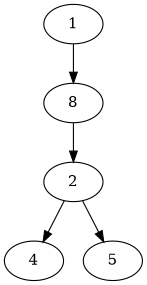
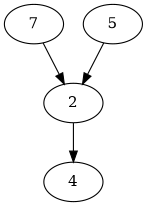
(73, 24) -> none
(73, 103) -> (34, 24)
(91, 216) -> (96, 59)
